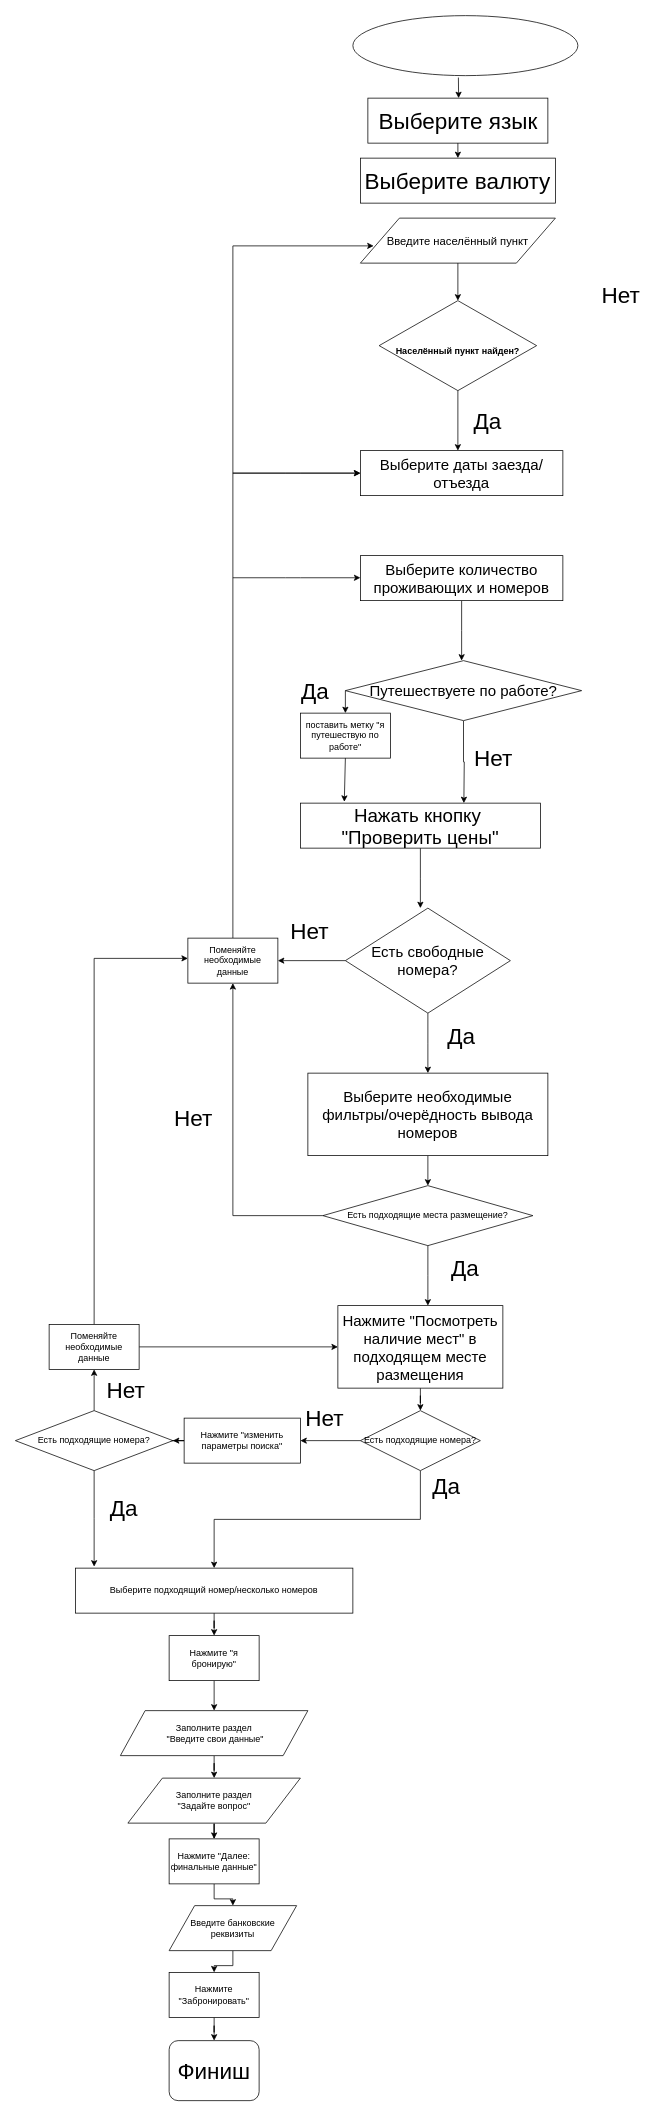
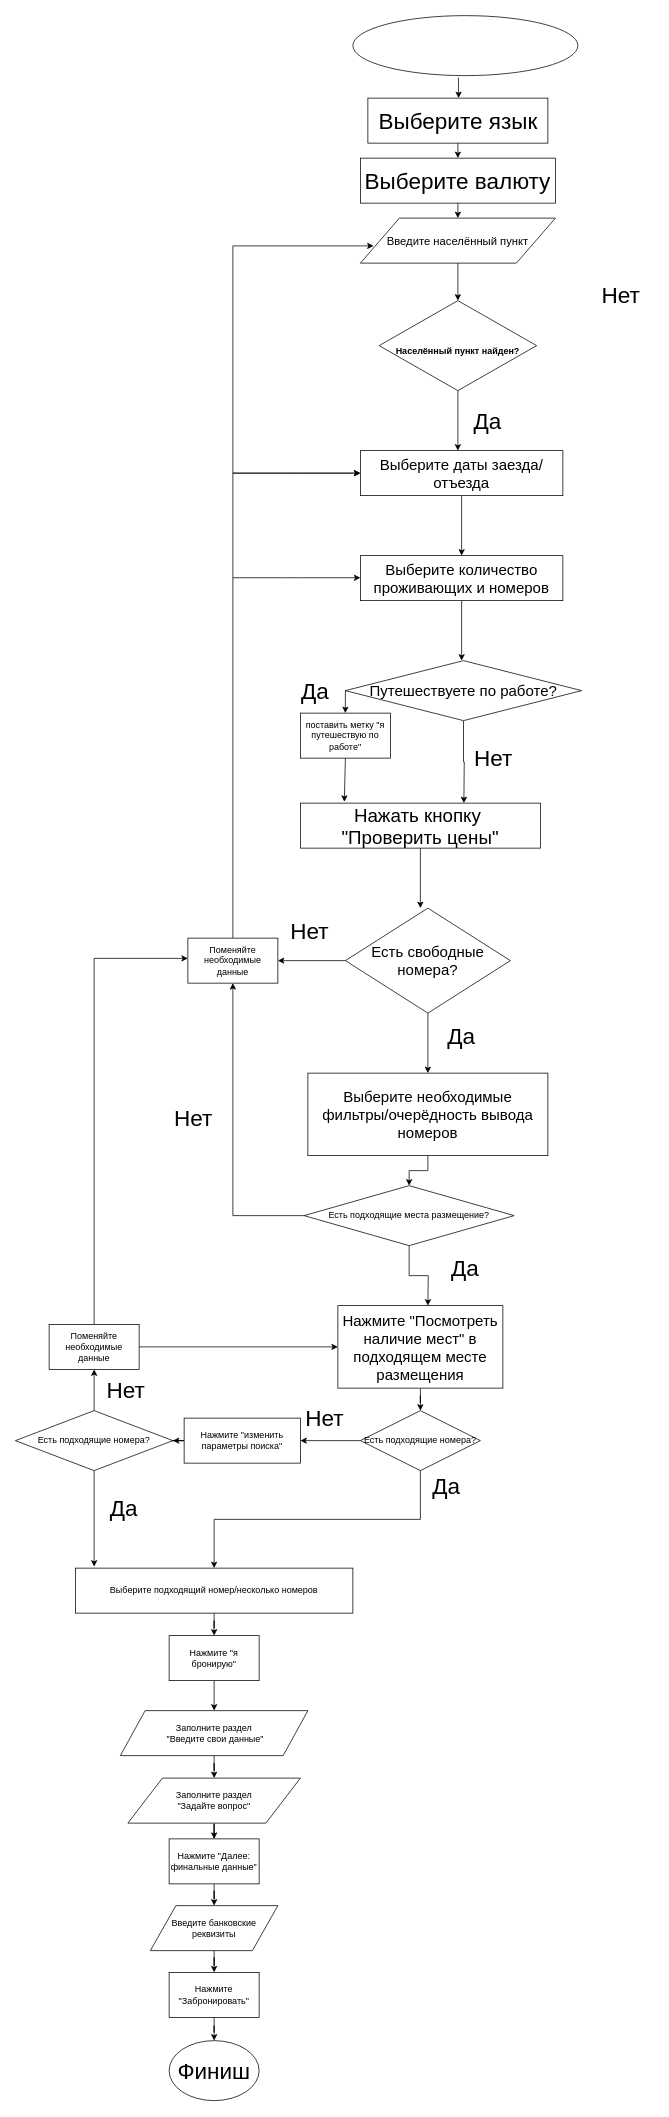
none -> (458, 211)
none -> (462, 522)
(428, 1215) -> (409, 1215)
(233, 1928) -> (214, 1928)
(214, 2070) -> (214, 2070)
